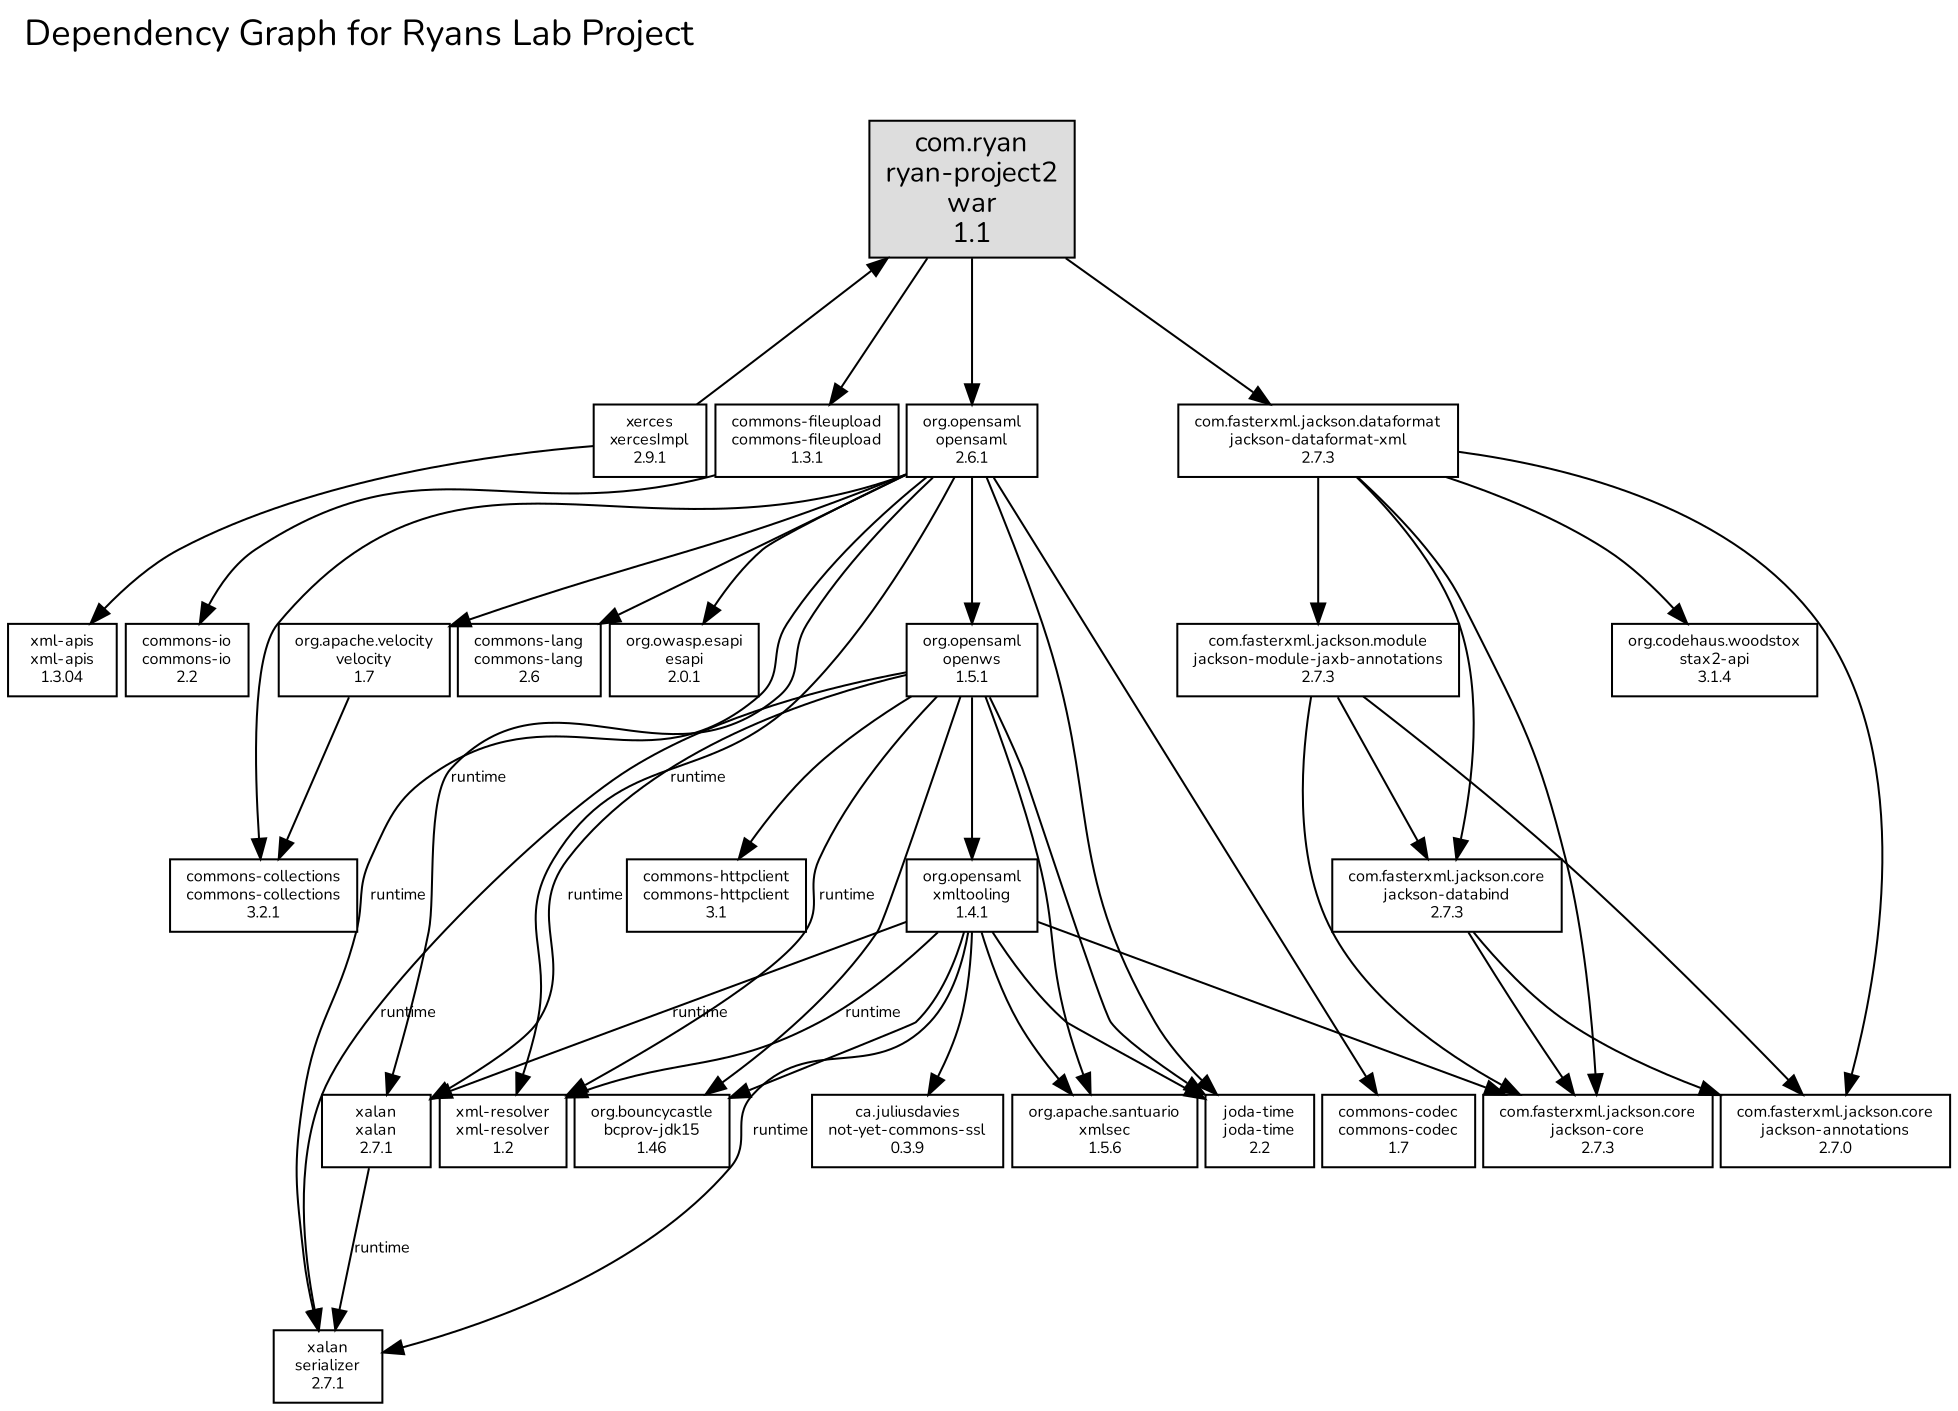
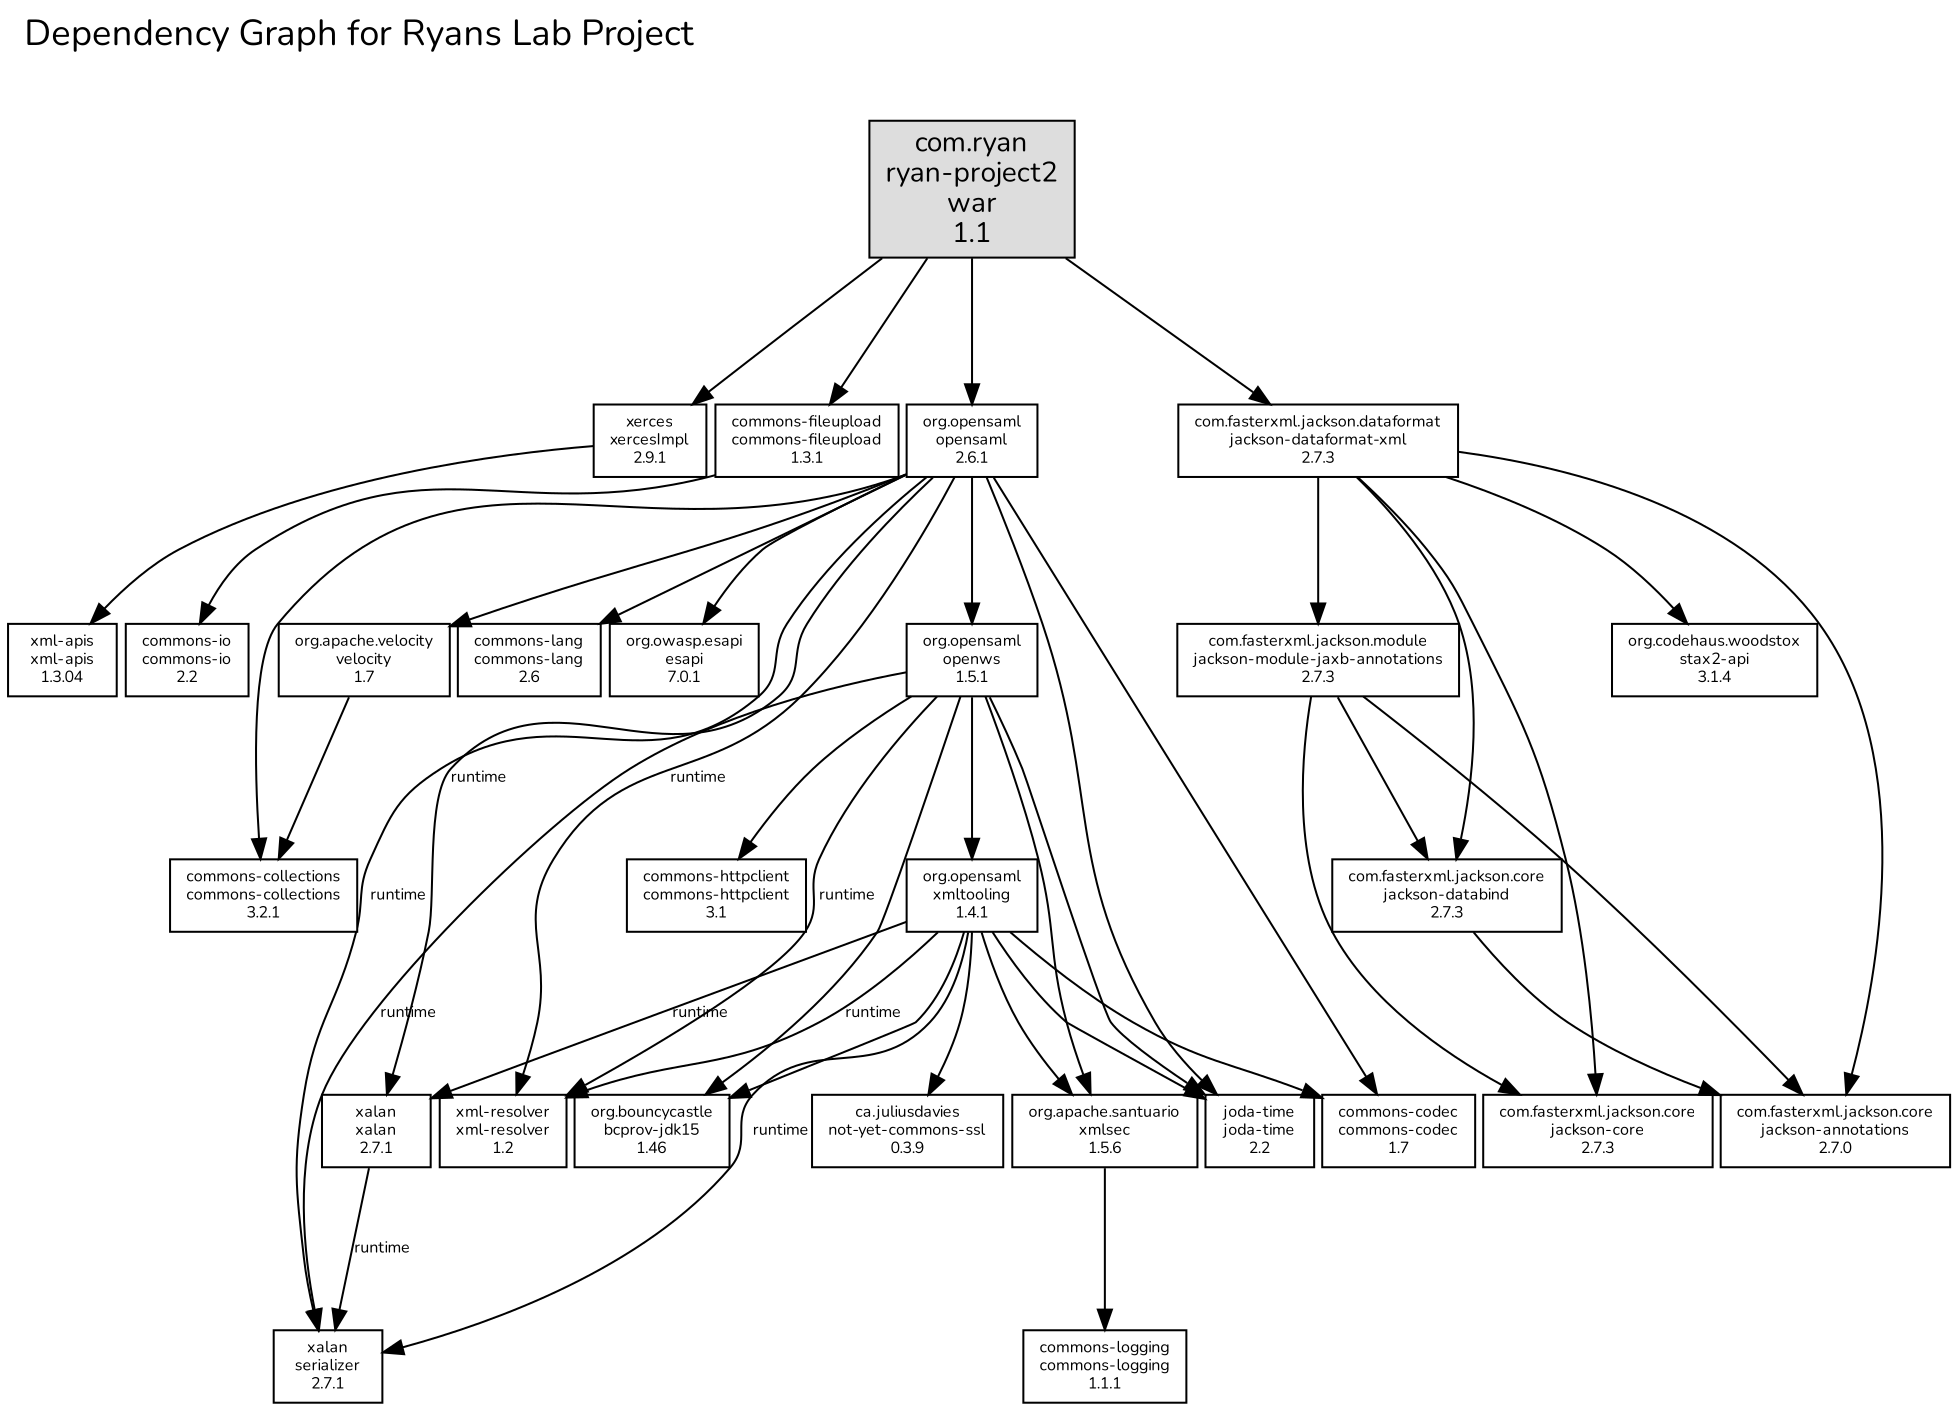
(784, 338) -> (795, 325)
(684, 660) -> (684, 660)
(605, 818) -> none
(1262, 1005) -> (1139, 1026)
(1515, 1006) -> none
none -> (1105, 1366)
